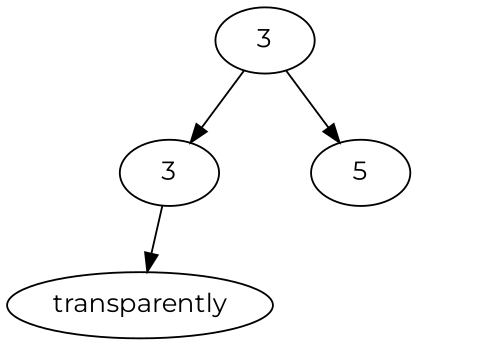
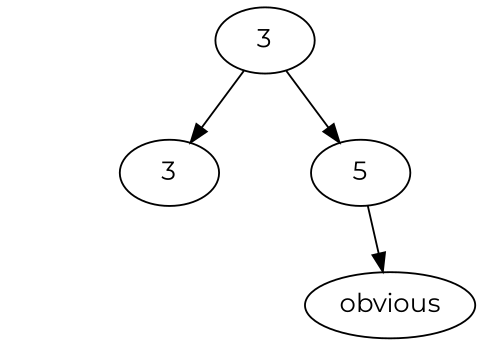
(140, 305) -> none
none -> (390, 305)
